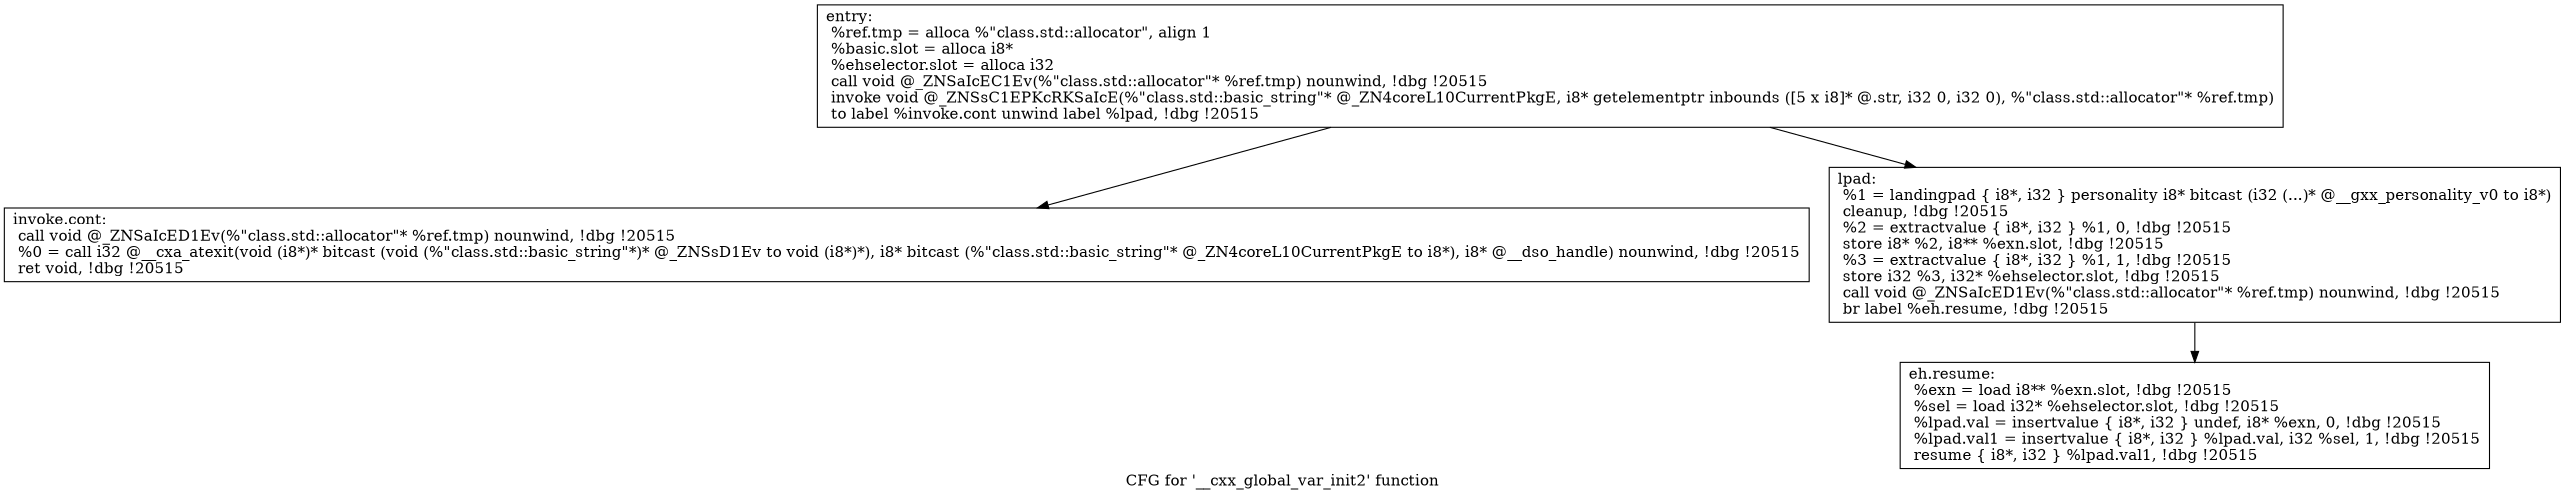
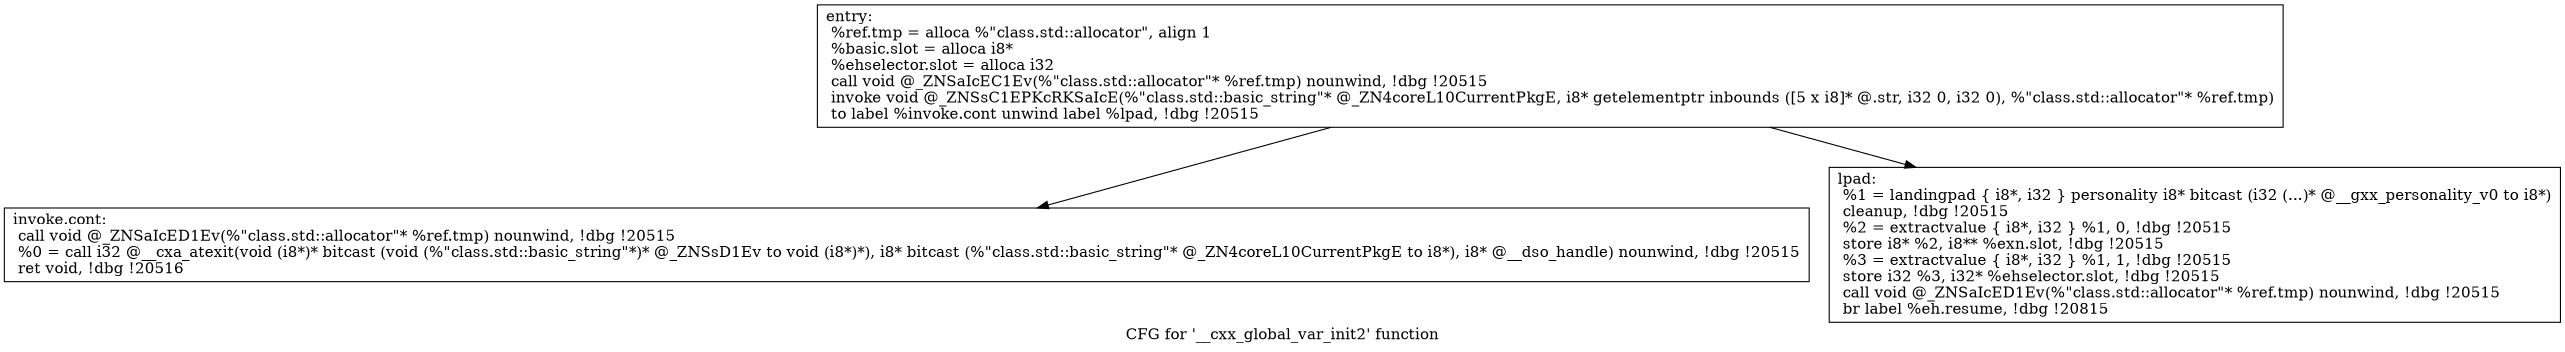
(99, 269) -> (99, 269)
(1973, 309) -> (1973, 309)
(2195, 415) -> none
